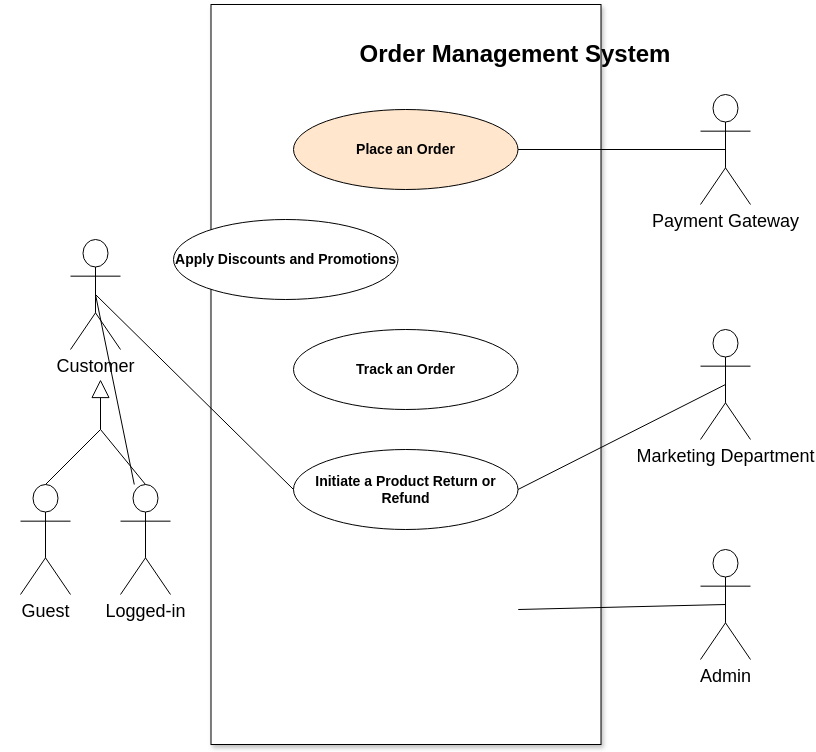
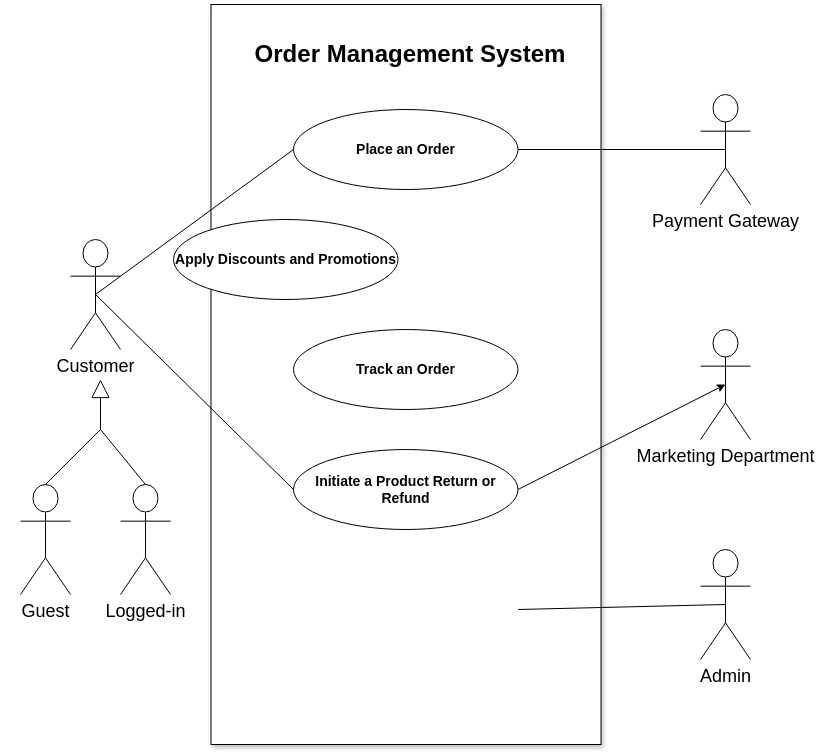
(516, 55) -> (411, 55)
(406, 150) -> (406, 150)
(719, 388) -> (718, 388)
(116, 394) -> (195, 222)
